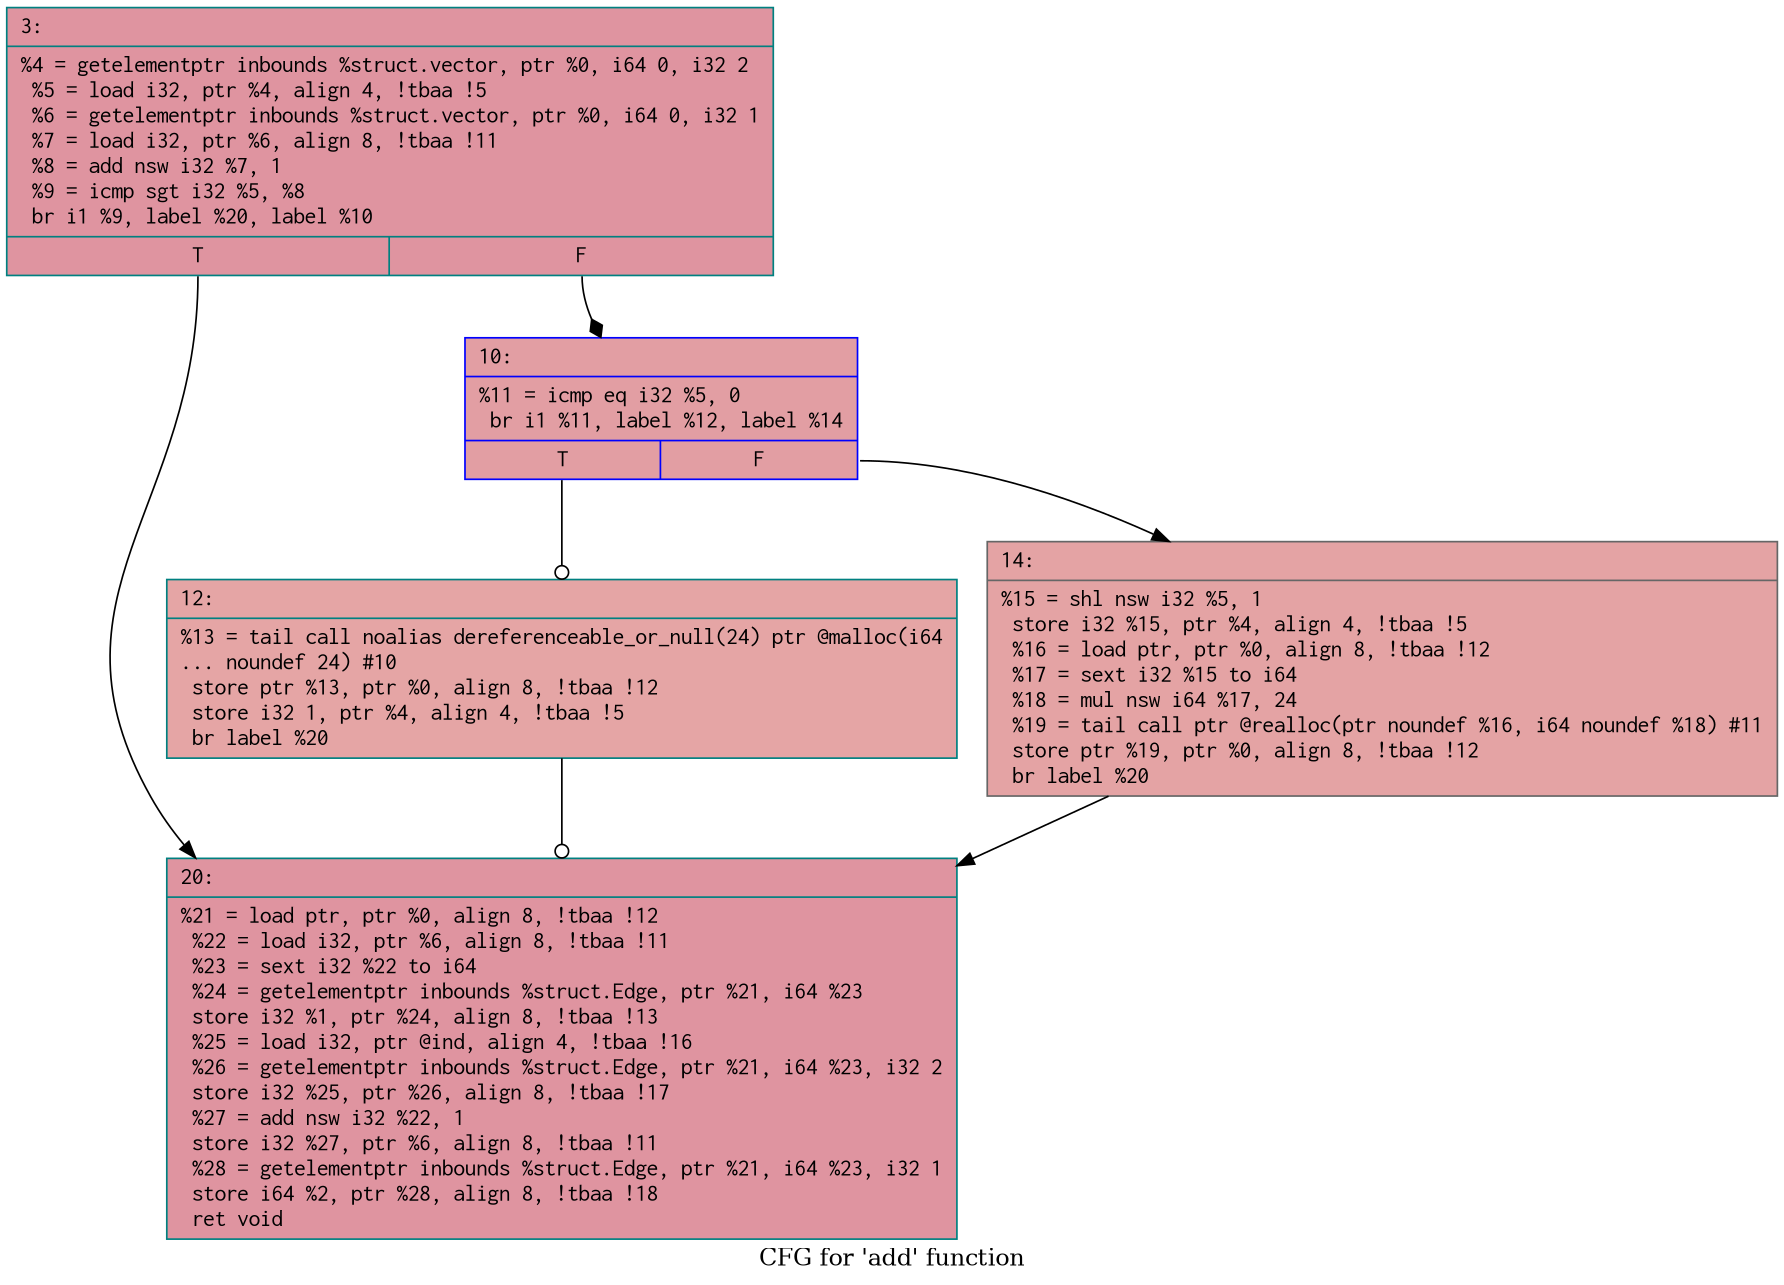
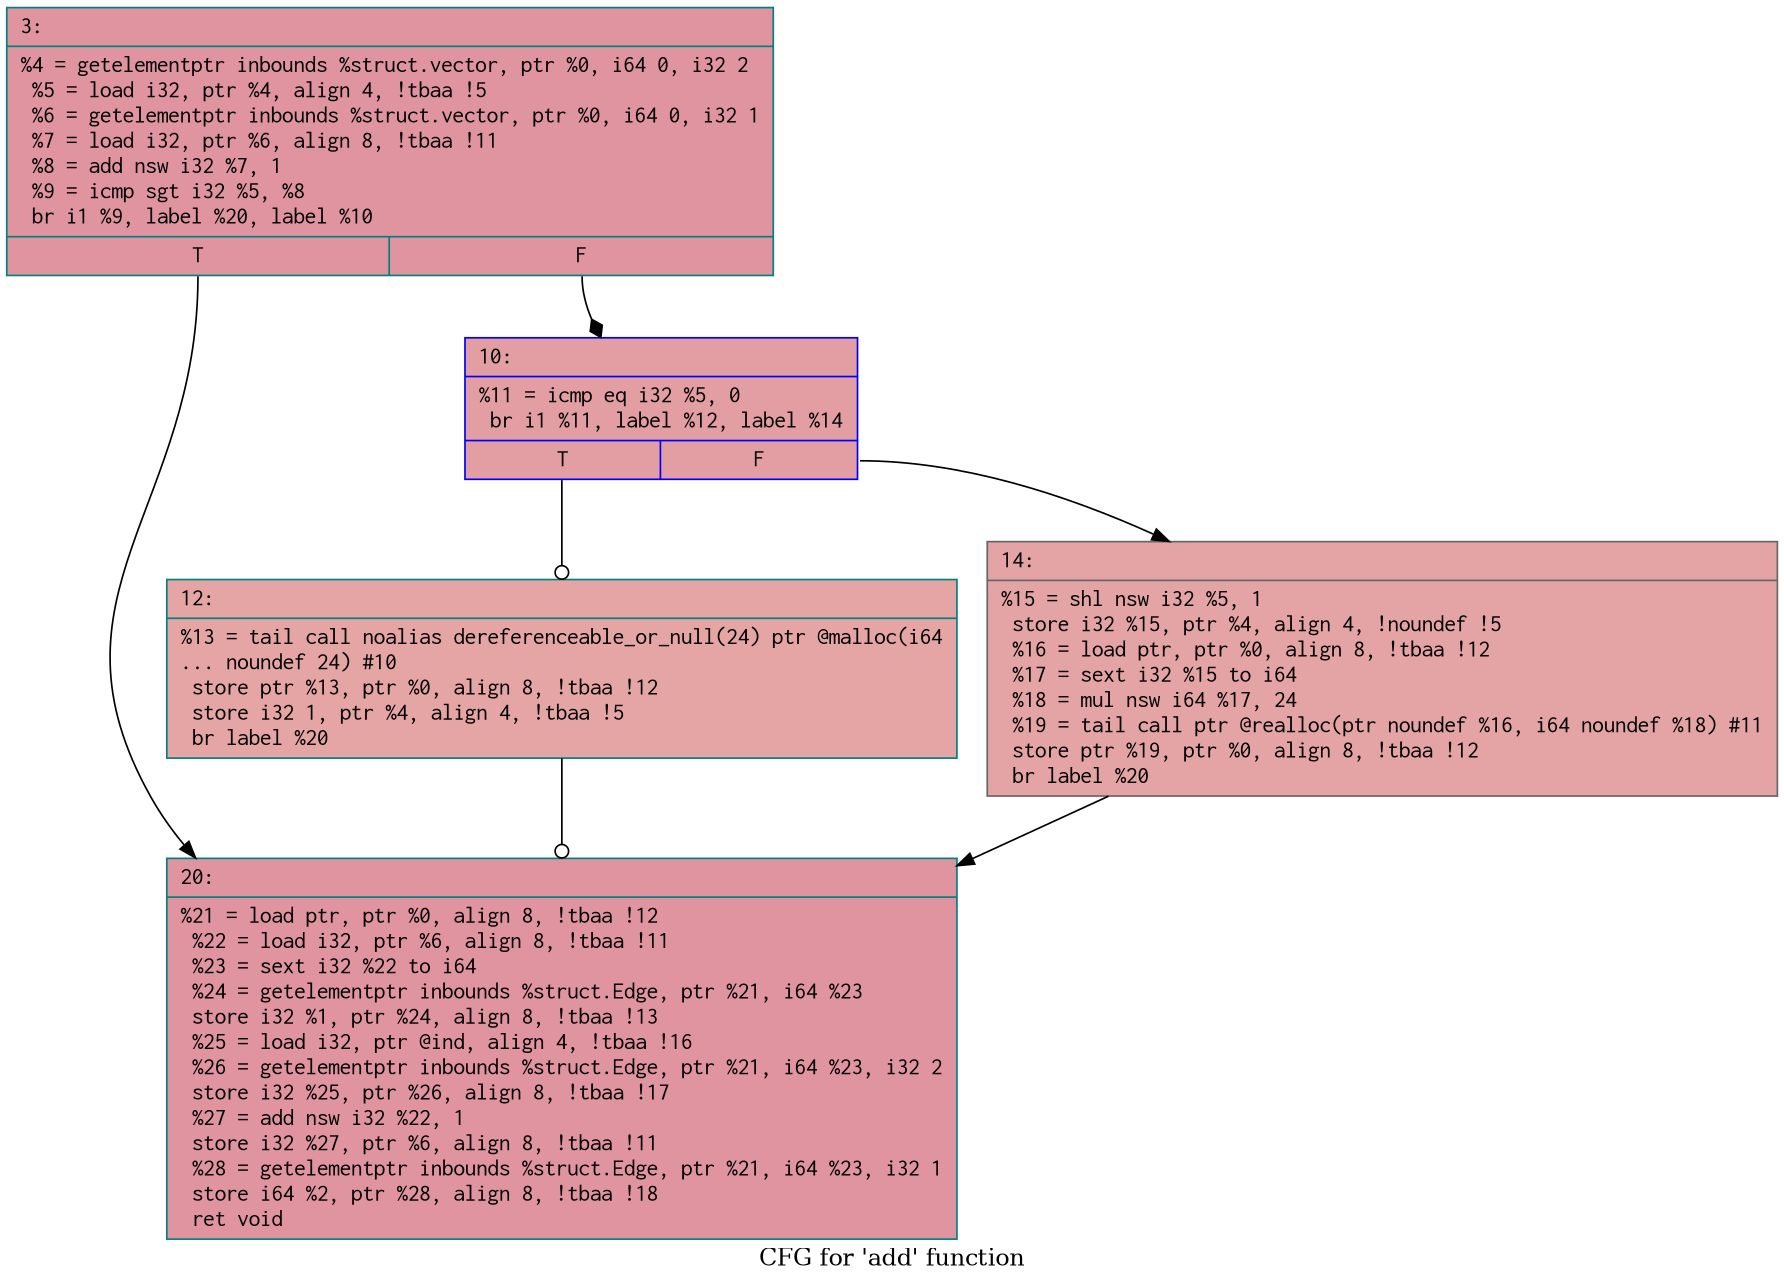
(1234, 624) -> (1252, 624)
